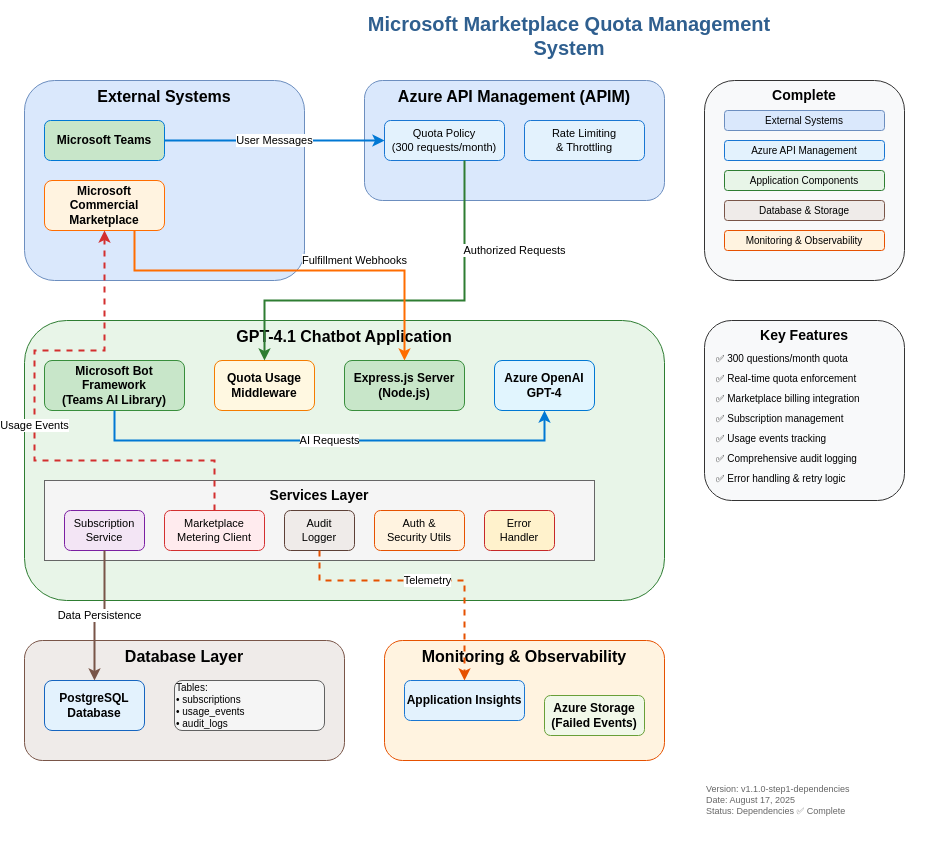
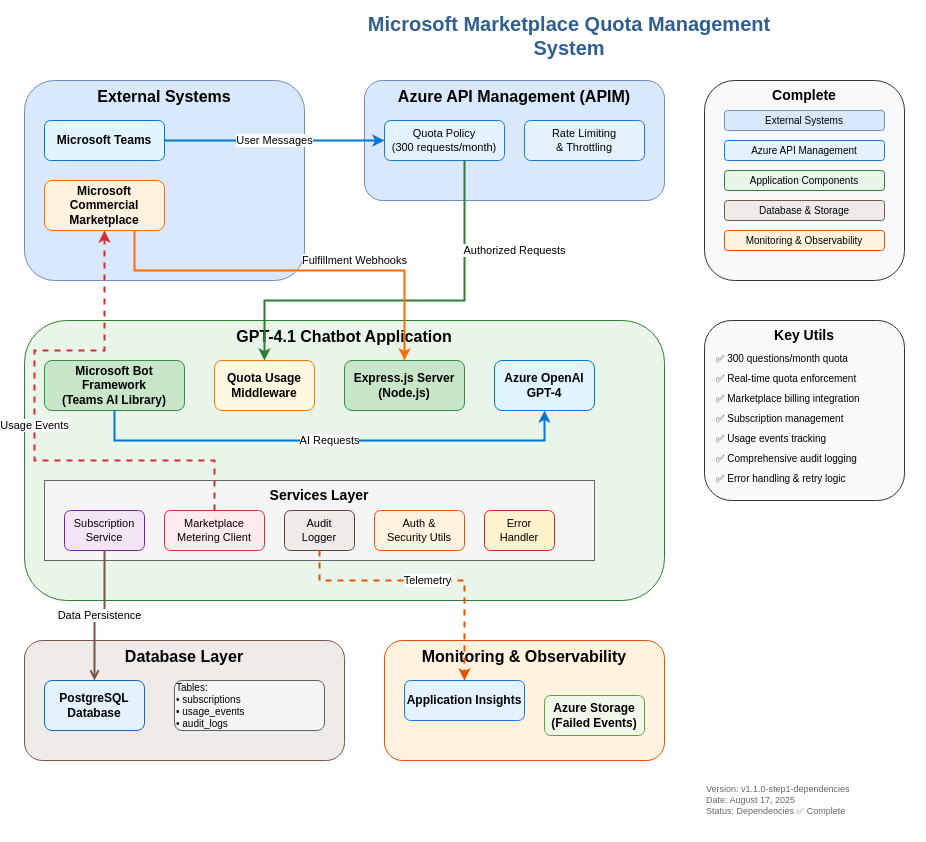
(105, 141) -> (105, 141)
(805, 336) -> (805, 336)
(95, 670) -> (95, 671)
